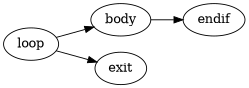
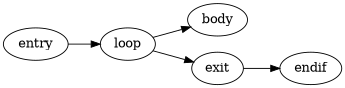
(162, 20) -> (257, 68)
none -> (36, 44)
